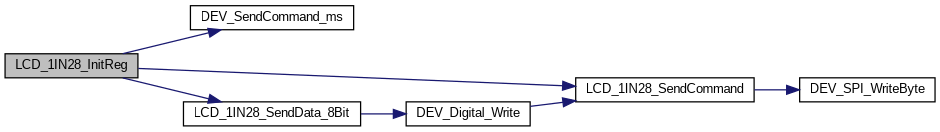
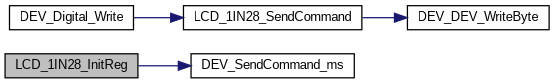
(350, 77) -> none
(867, 90) -> (478, 18)
(272, 114) -> none
